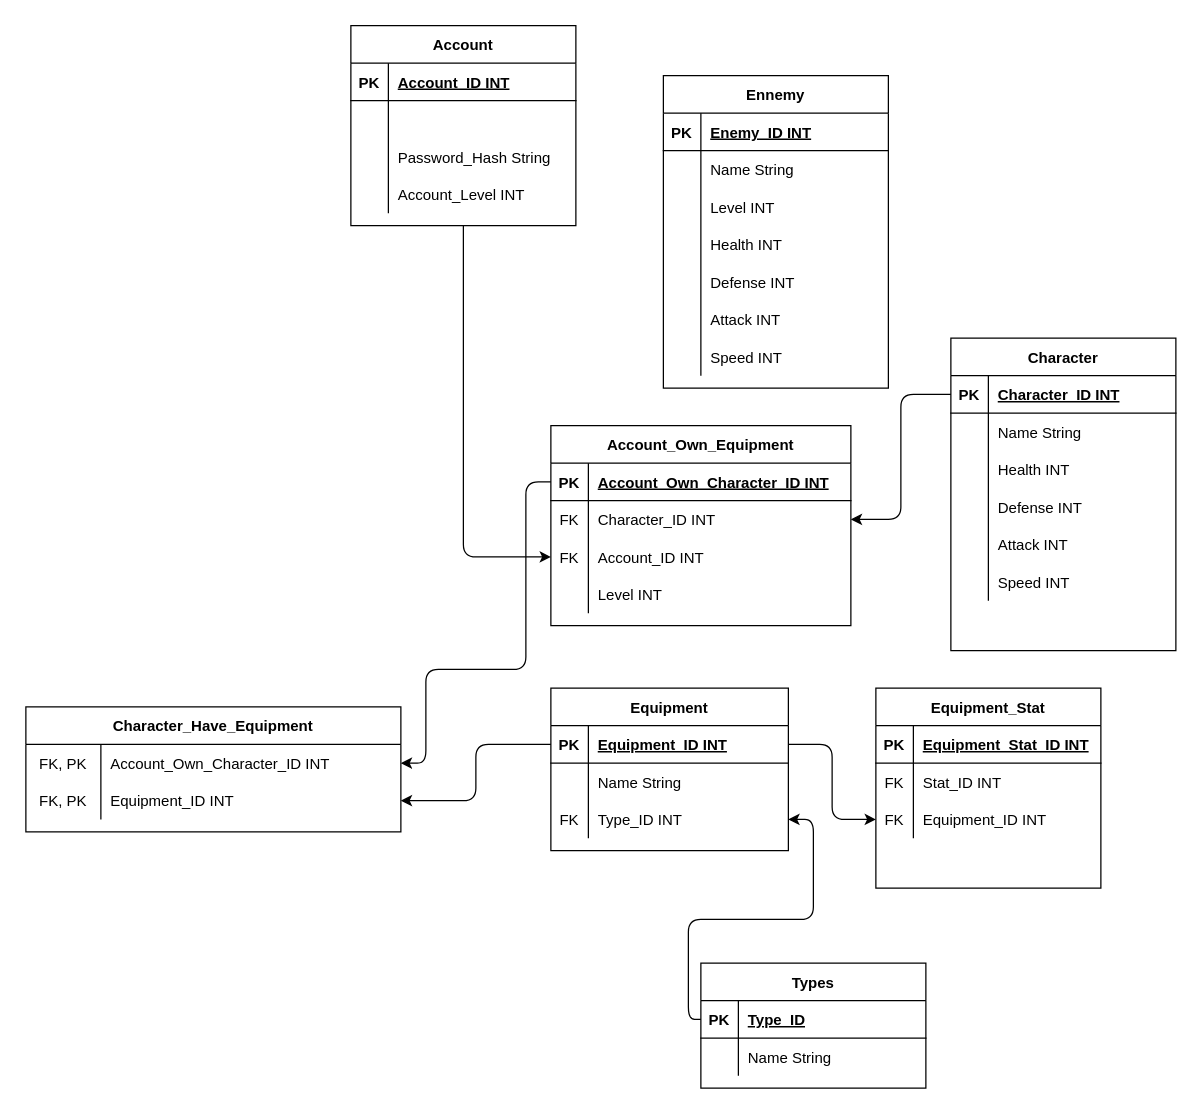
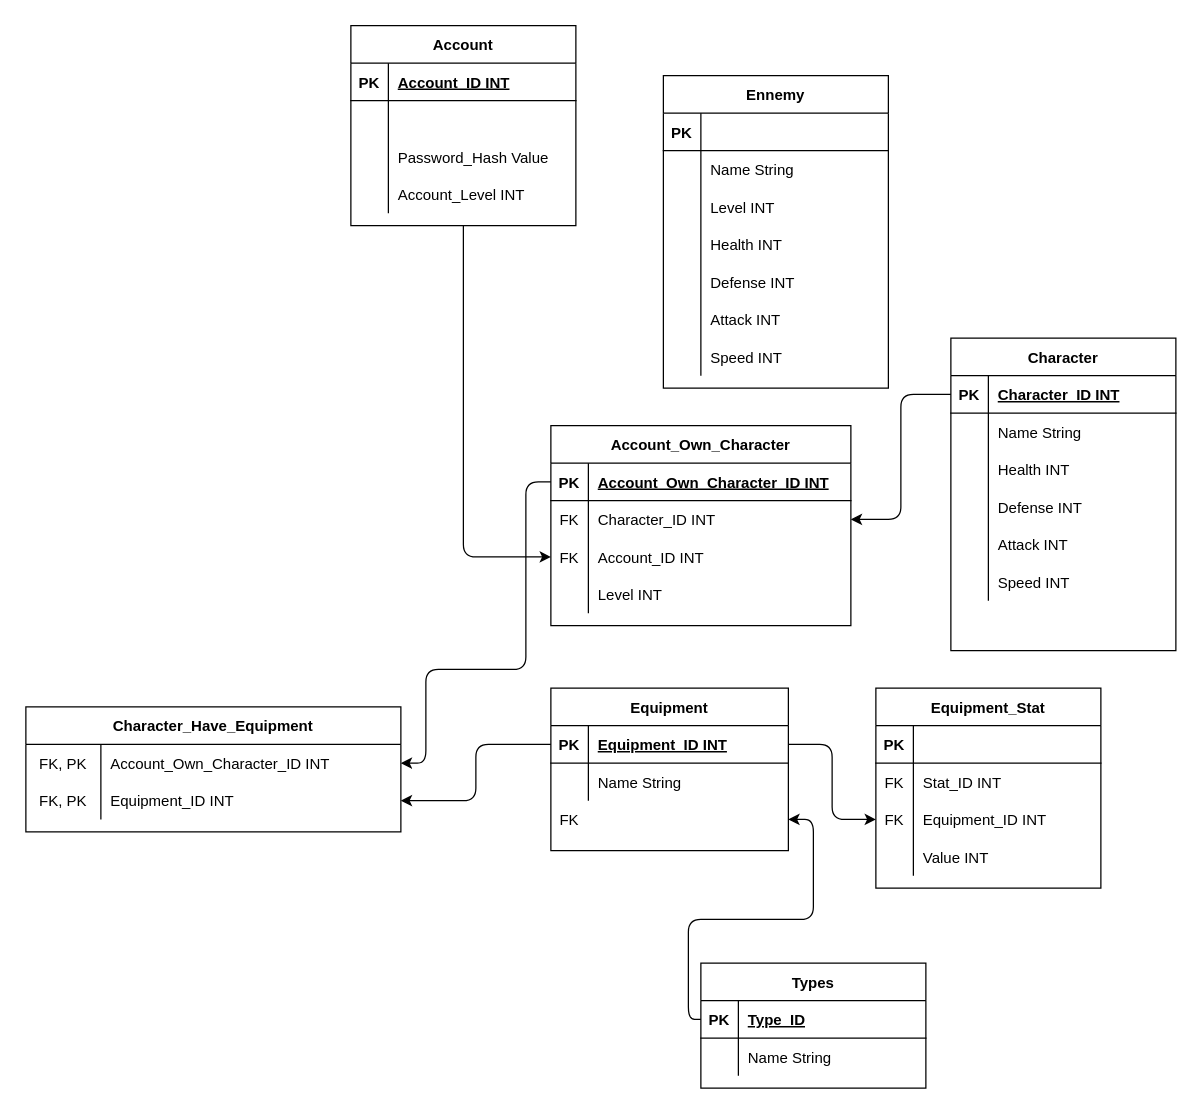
(794, 132) -> none
(478, 158) -> (473, 158)
(700, 445) -> (700, 445)
(1007, 744) -> none
(688, 819) -> none
none -> (1007, 857)
